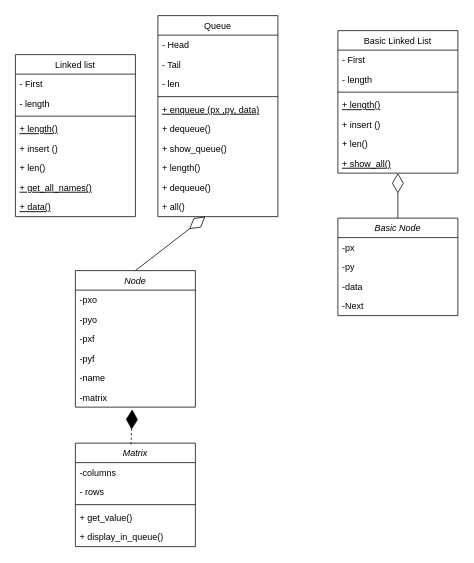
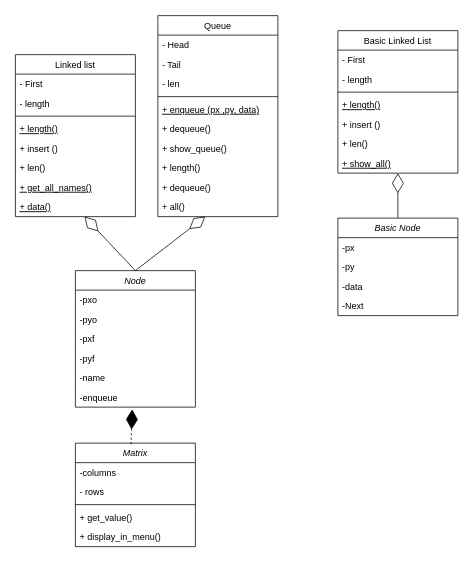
none -> (116, 250)
(96, 398) -> (100, 398)
(125, 537) -> (123, 537)
